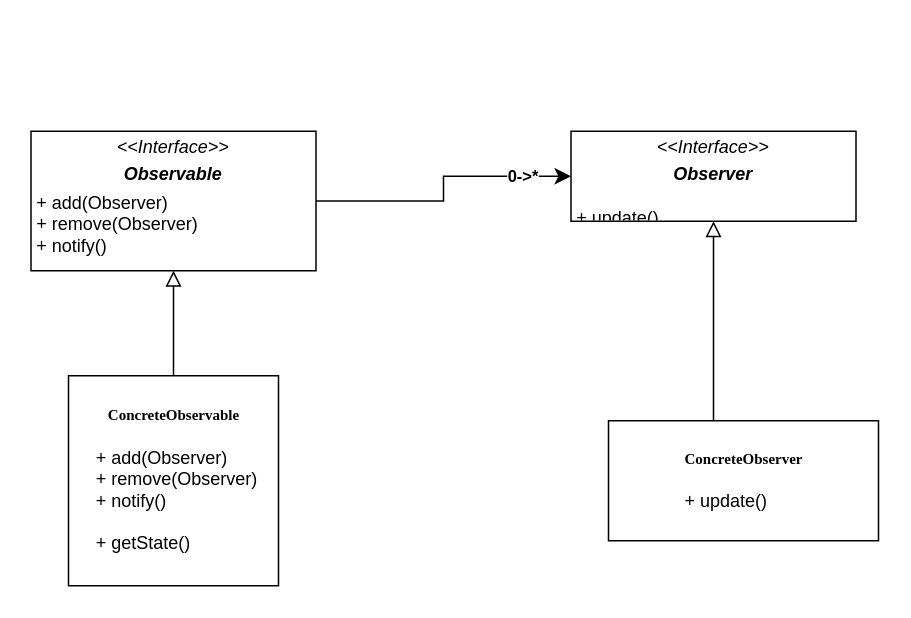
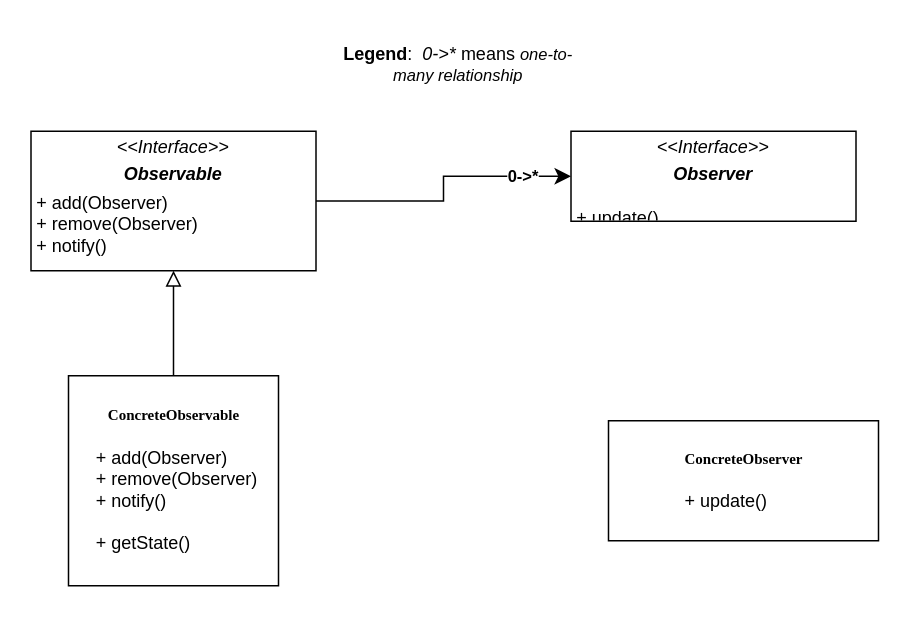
none -> (458, 76)
(713, 330) -> none
